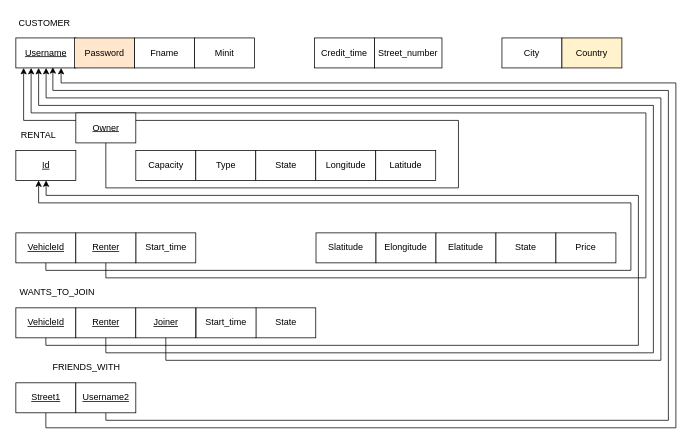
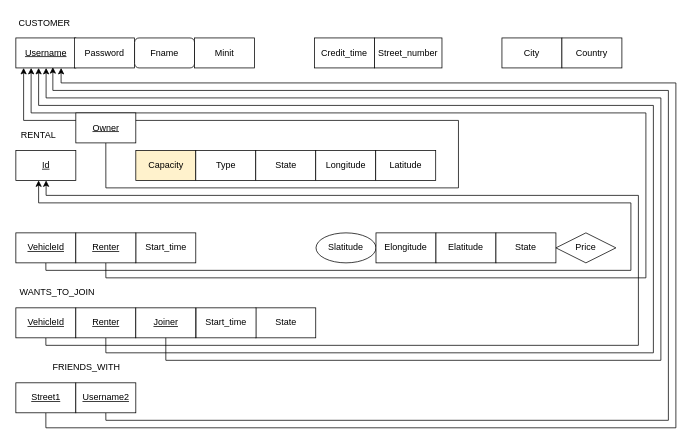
(105, 53) -> (105, 53)
(165, 53) -> (165, 53)
(592, 53) -> (592, 53)
(166, 165) -> (166, 165)
(346, 248) -> (346, 248)
(586, 248) -> (586, 248)
